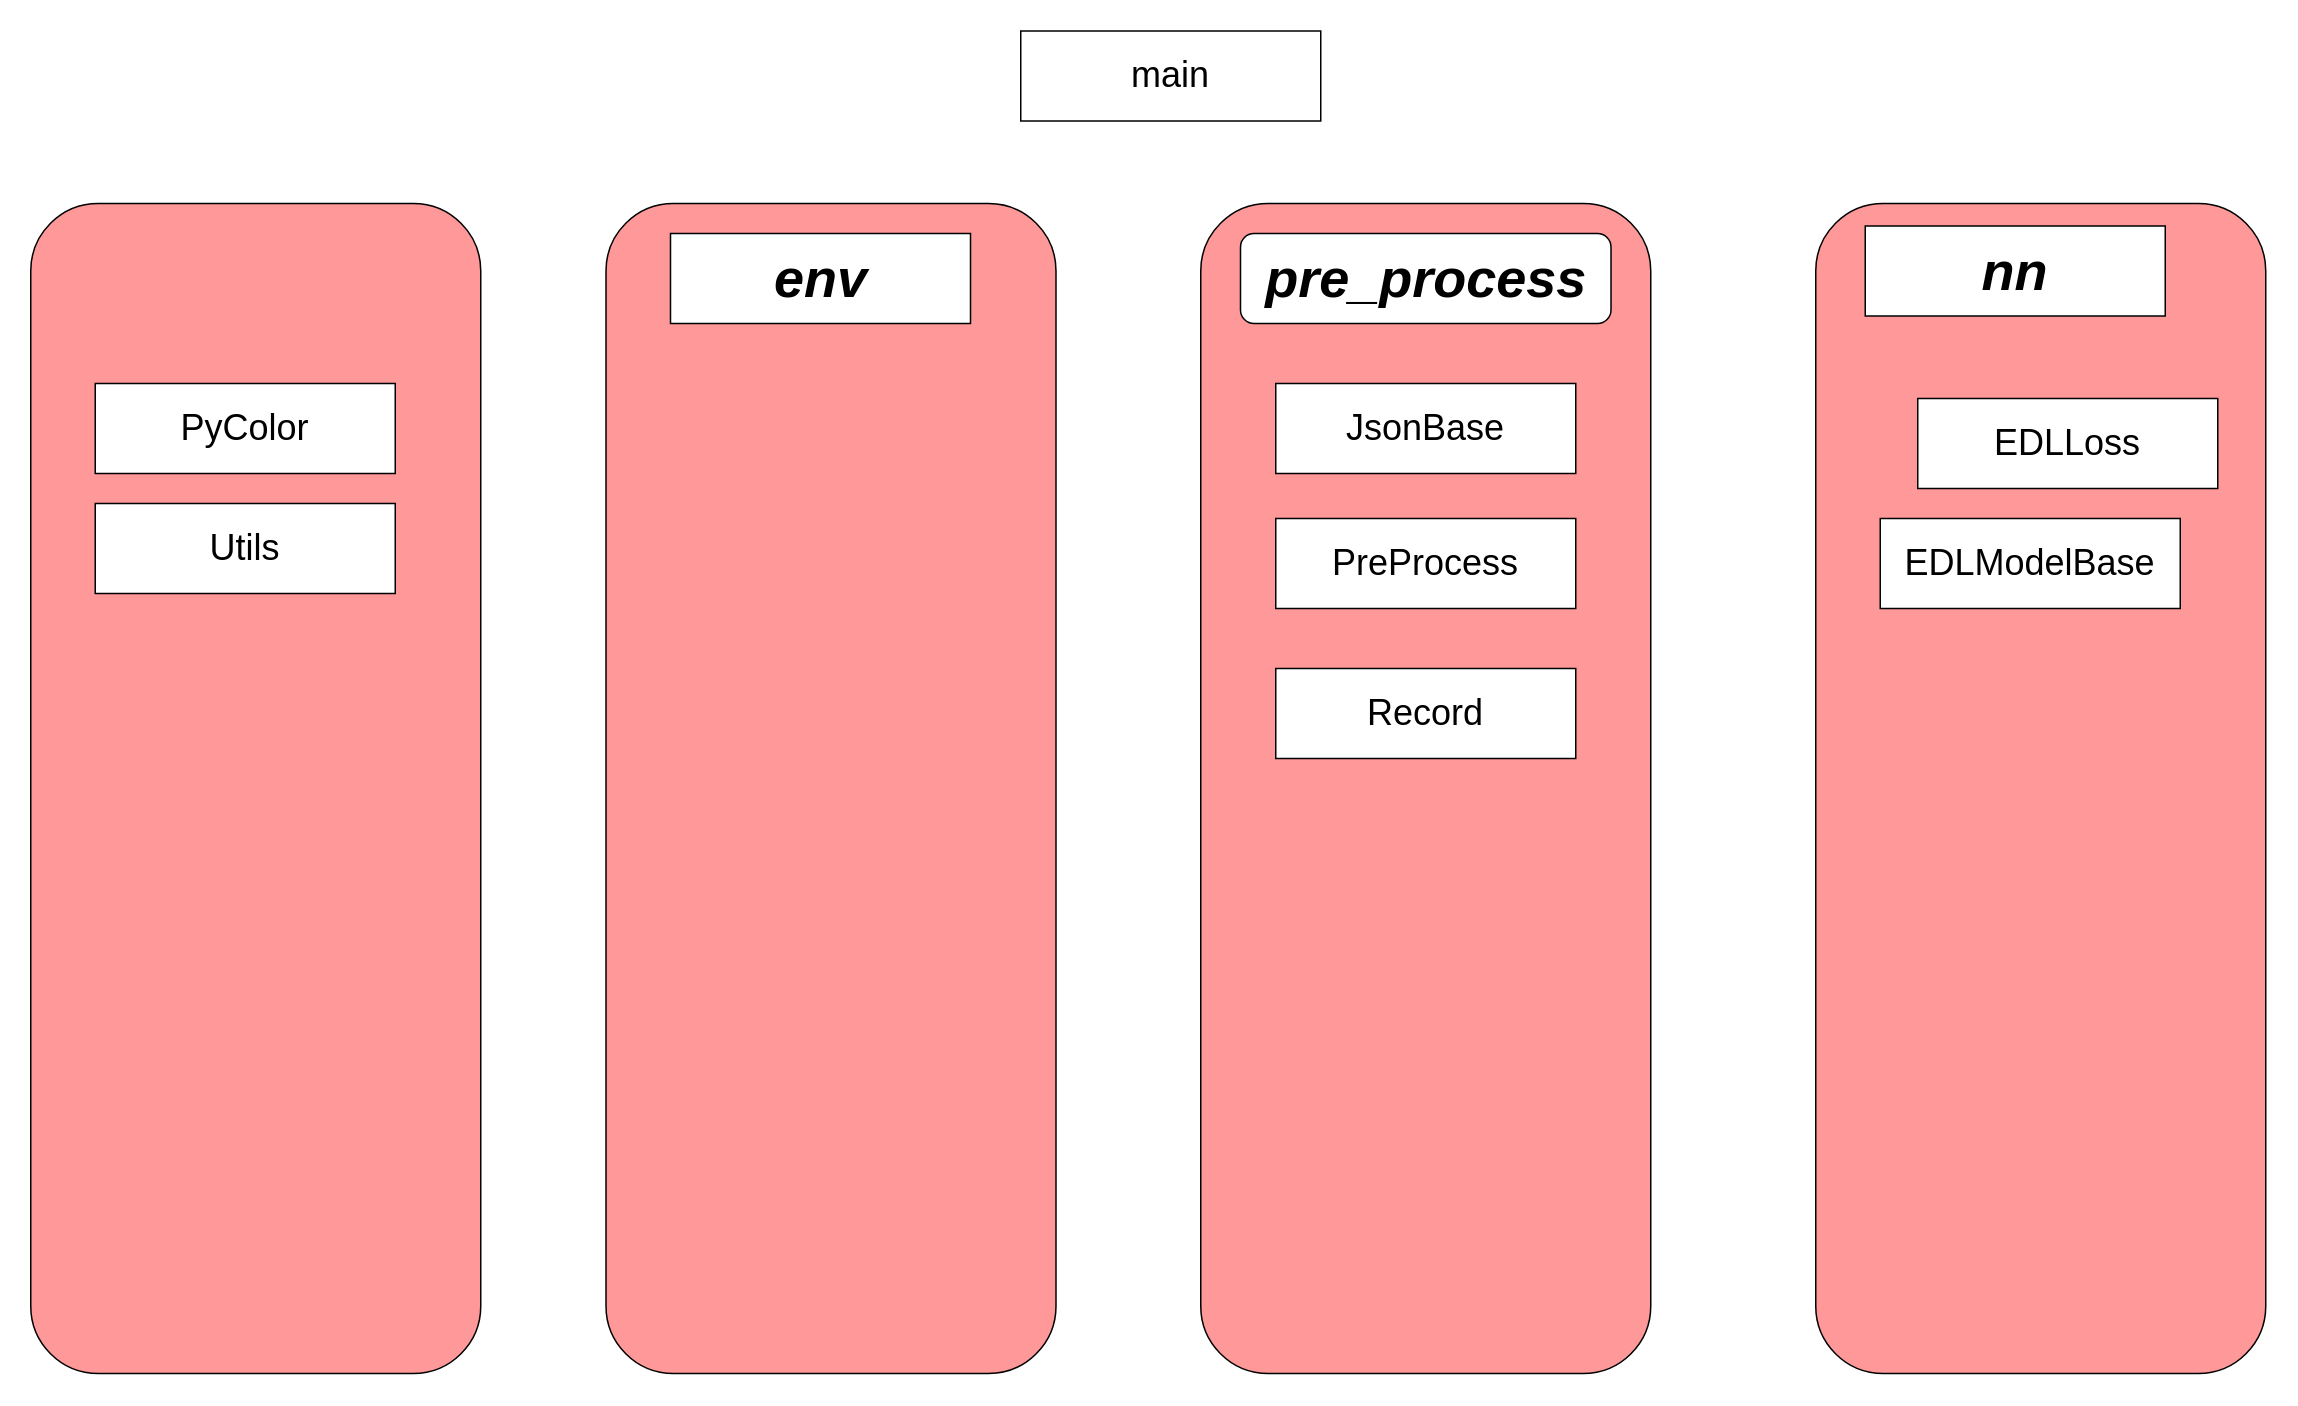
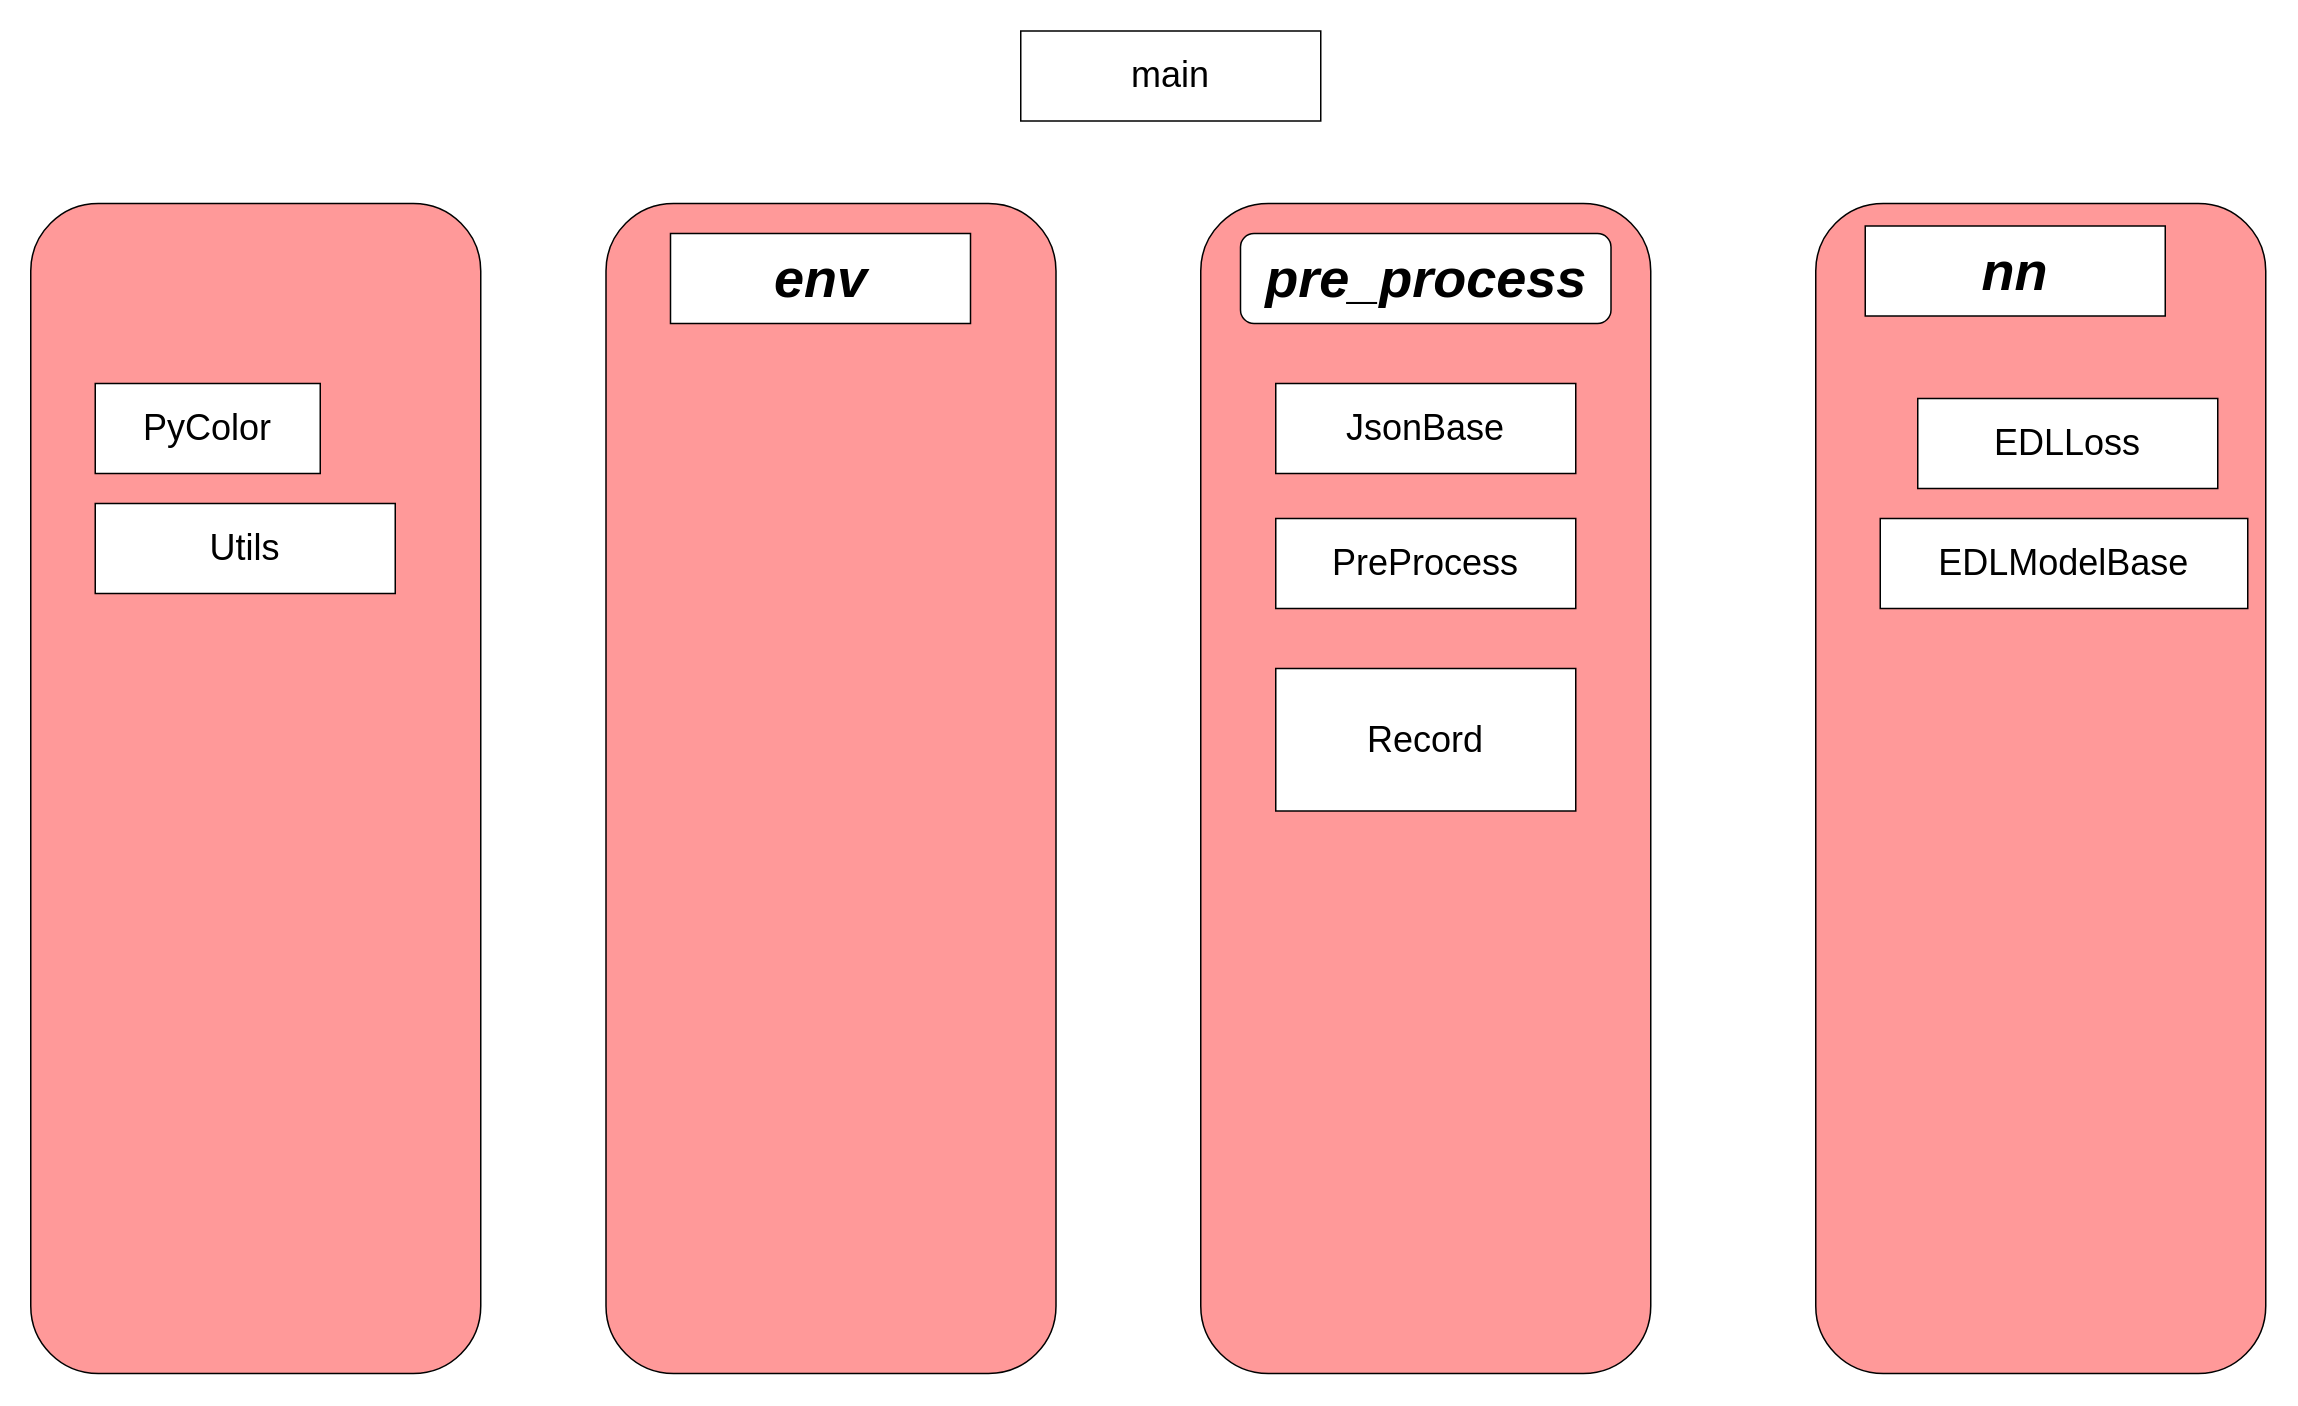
(245, 428) -> (208, 428)
(2030, 563) -> (2064, 563)
(1426, 713) -> (1426, 740)
